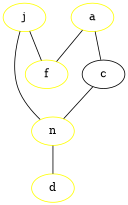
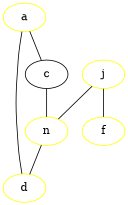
(70, 46) -> (16, 103)
